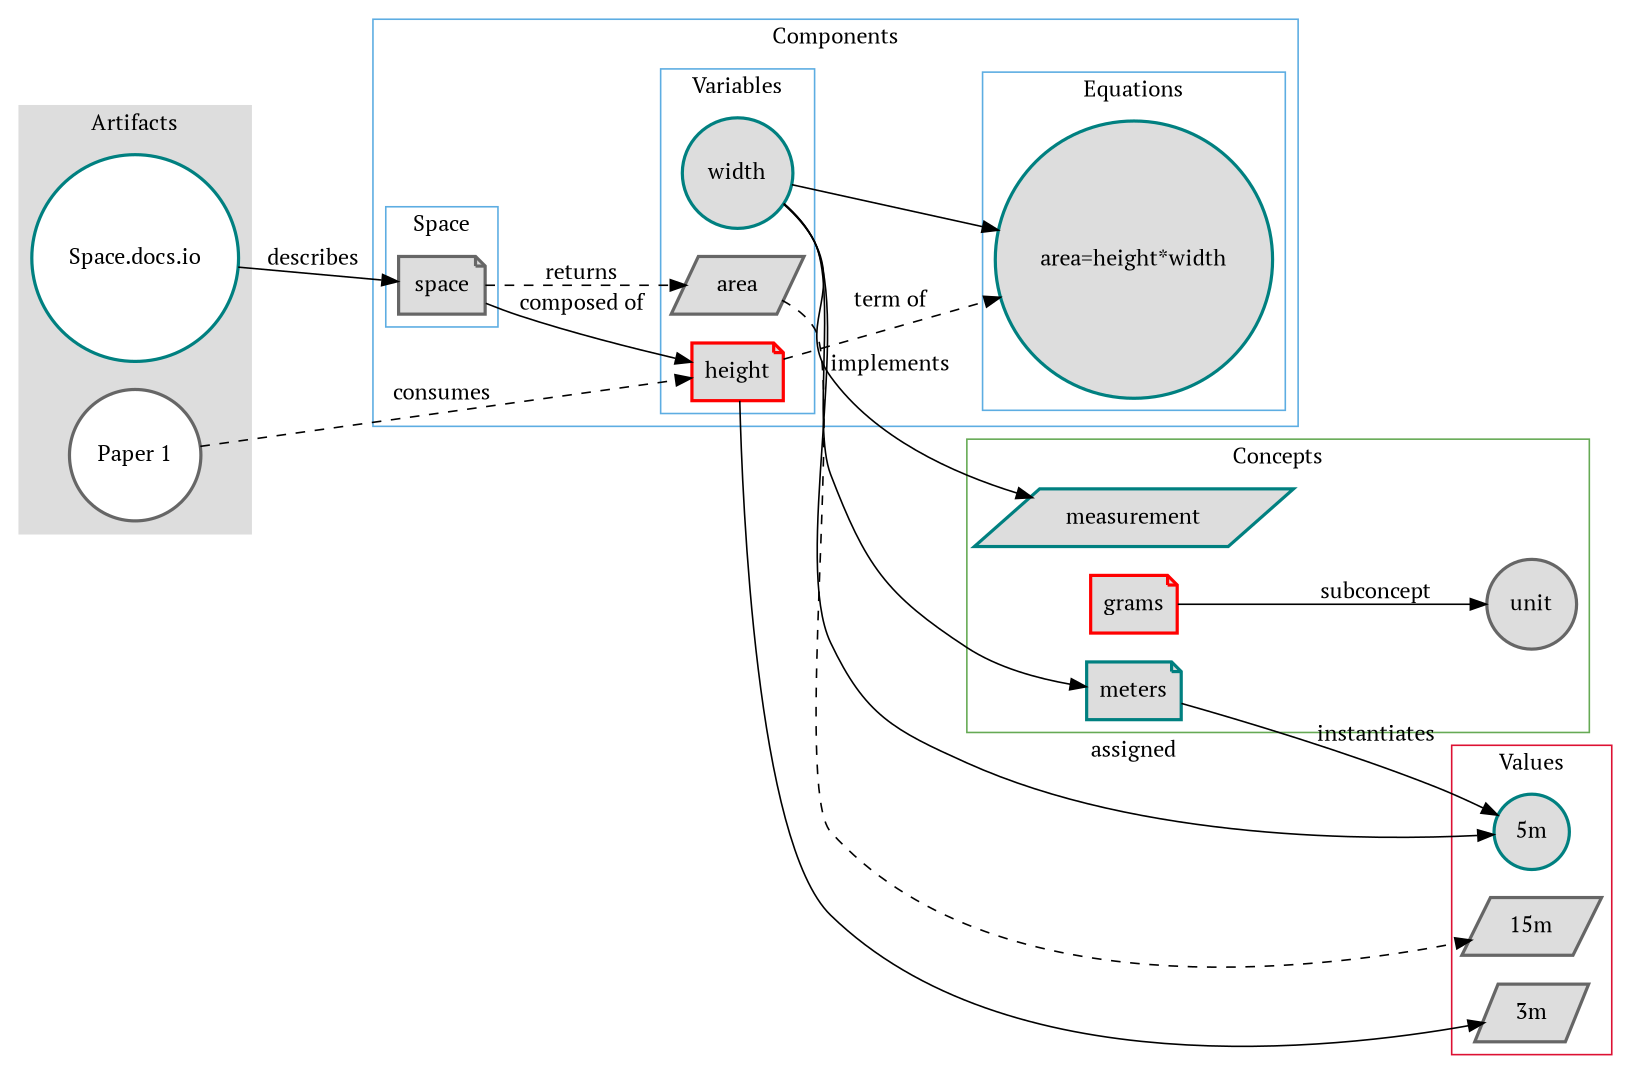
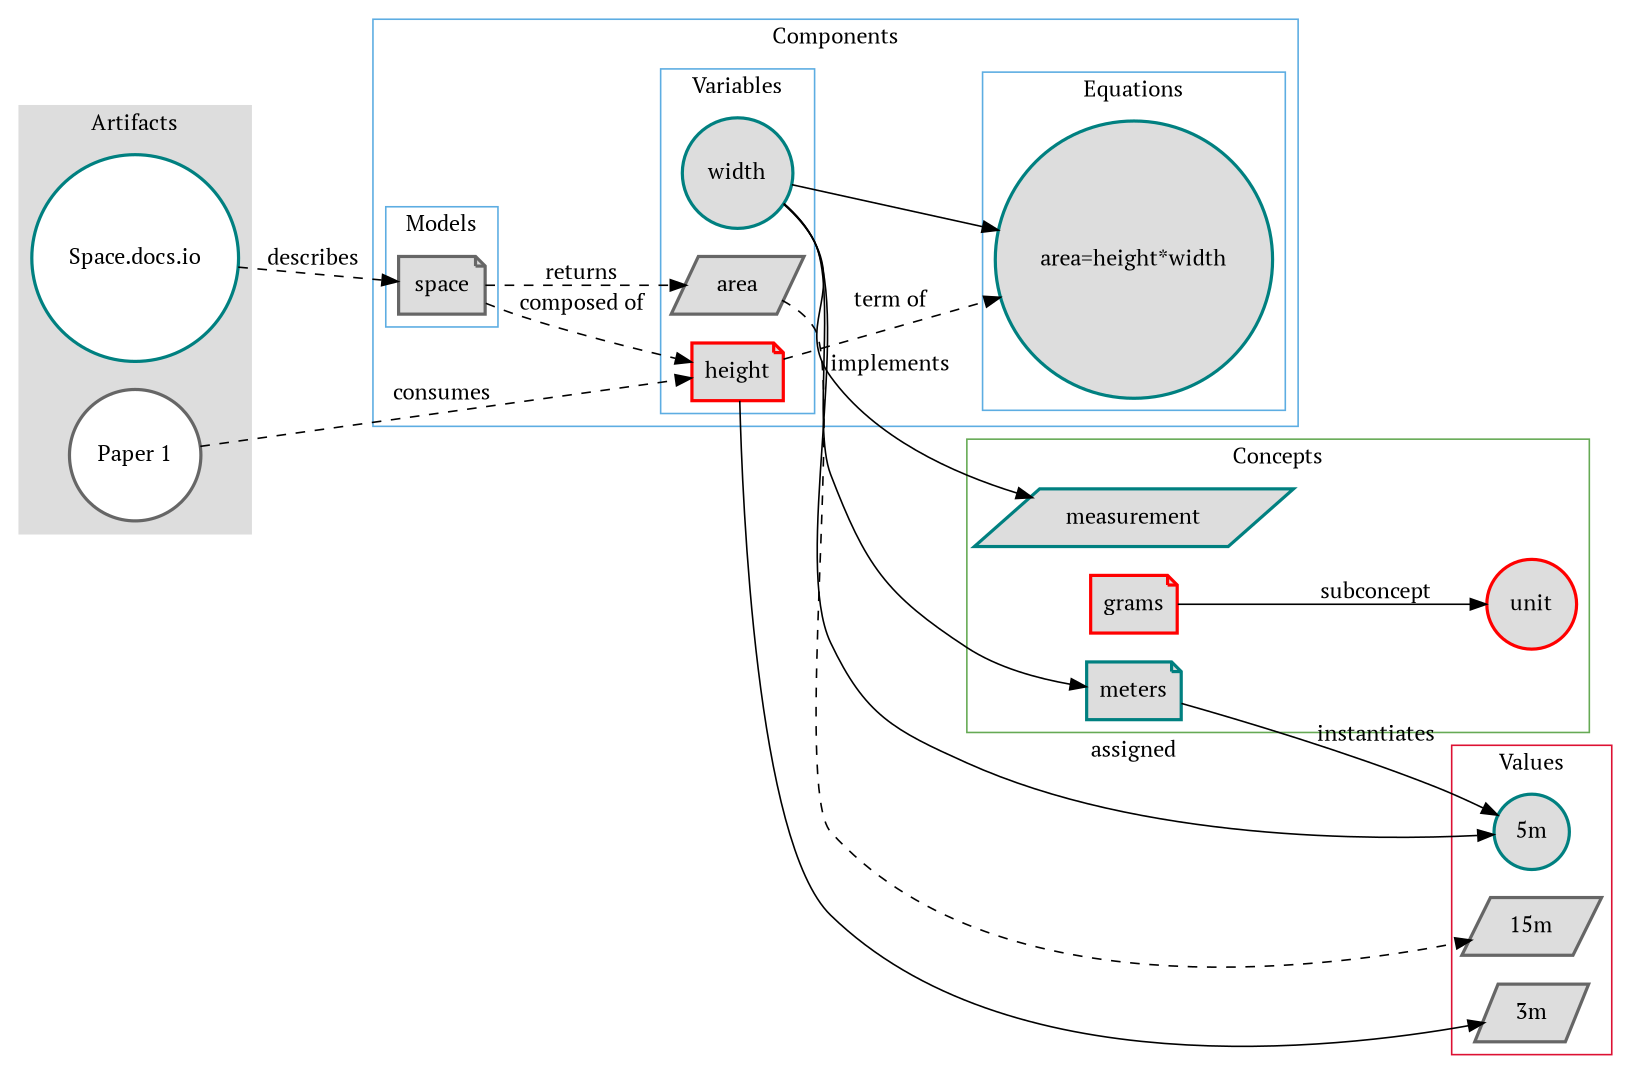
(442, 225) -> (442, 225)
(310, 274) -> (310, 274)
(580, 334) -> (580, 334)
(1532, 604) -> (1532, 604)
